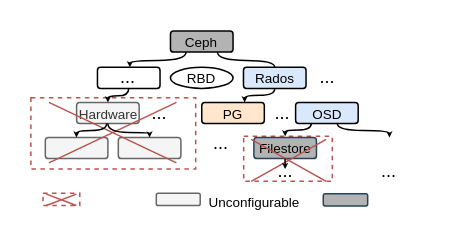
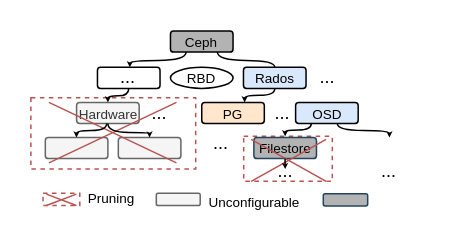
none -> (111, 197)
